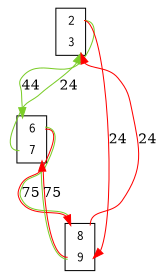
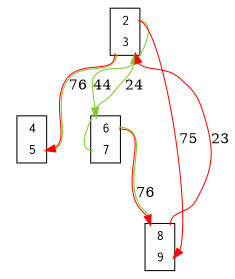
none -> (32, 139)
(118, 139) -> (189, 139)
(148, 139) -> (221, 139)
(31, 193) -> (146, 193)
(47, 219) -> none
